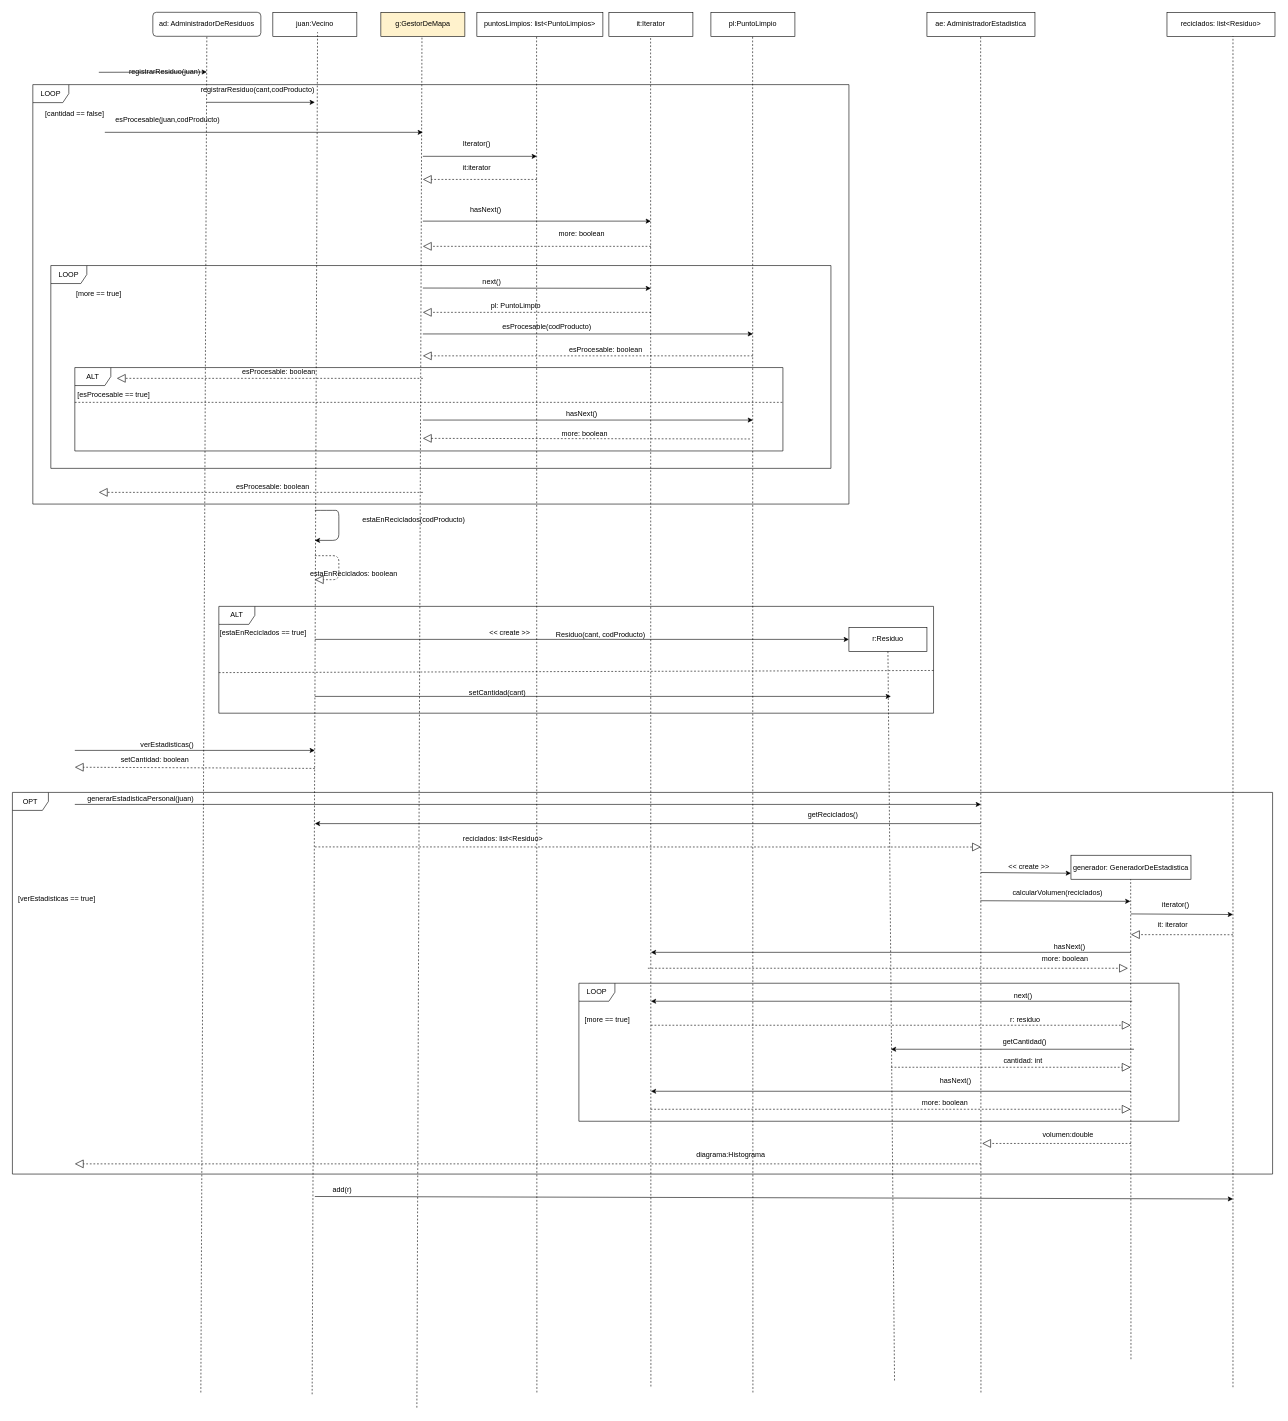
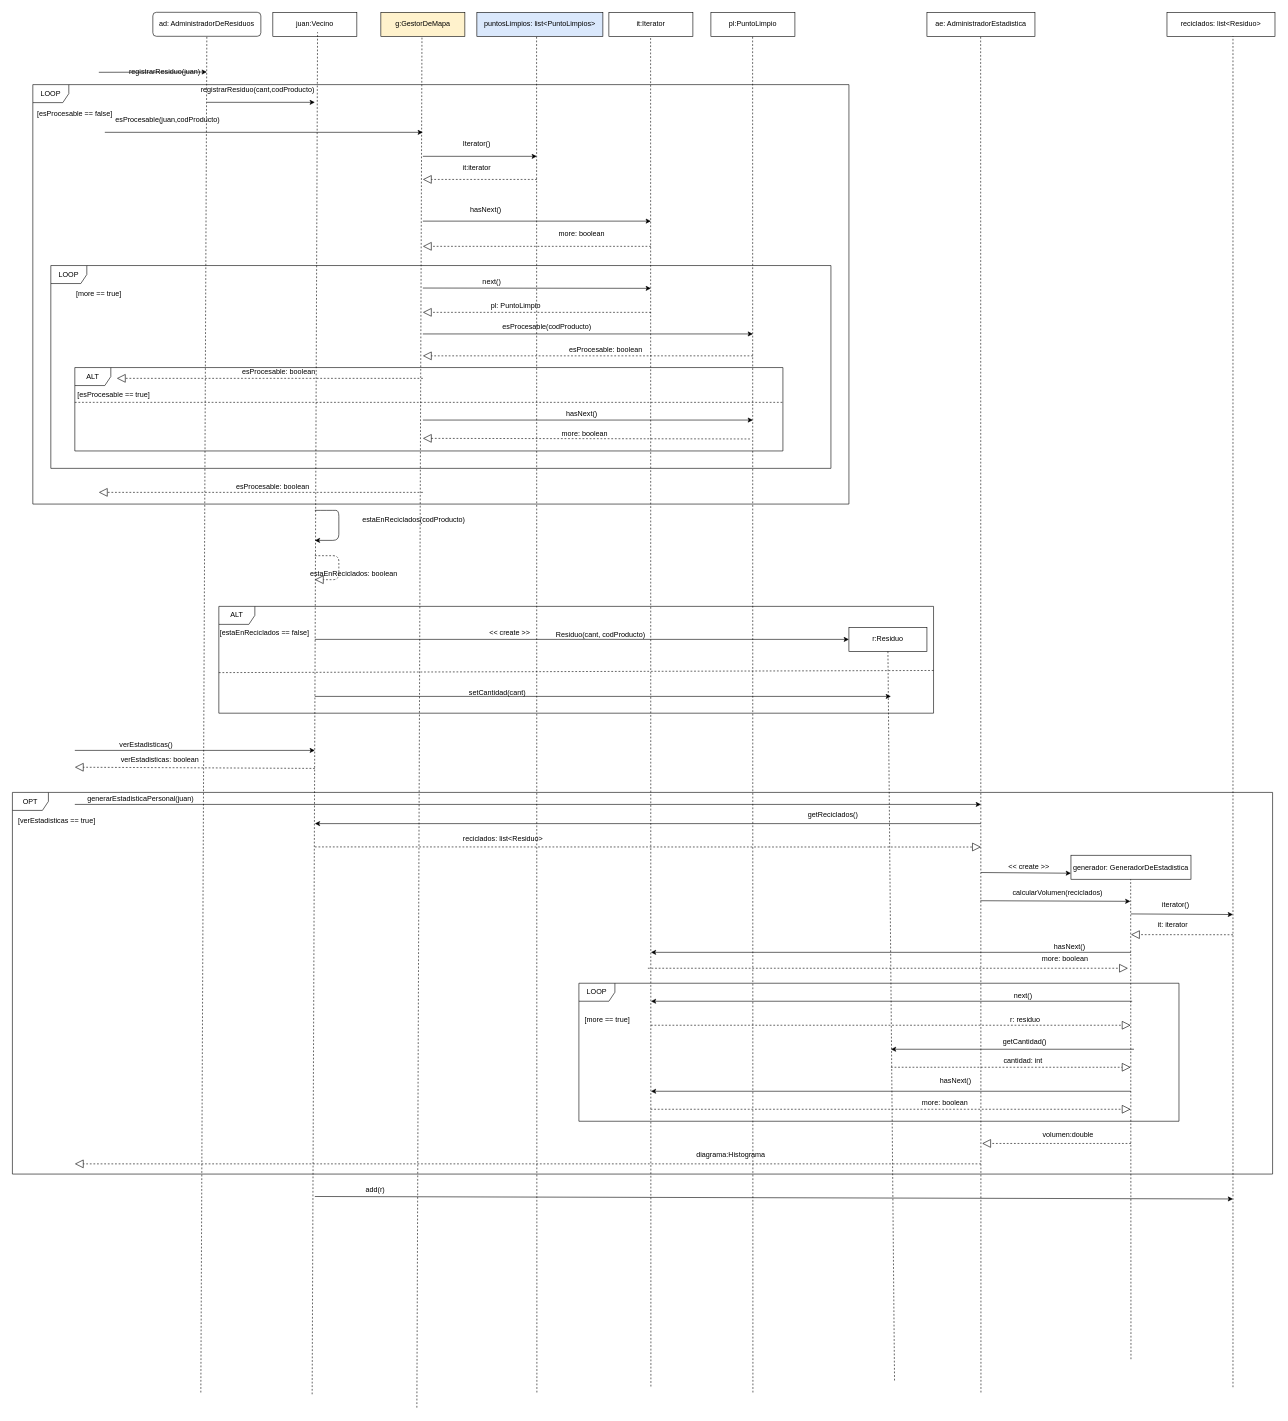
(540, 24) -> (540, 24)
(75, 114) -> (75, 114)
(269, 633) -> (270, 633)
(167, 744) -> (146, 744)
(157, 760) -> (165, 760)
(57, 899) -> (57, 821)
(347, 1190) -> (380, 1190)
